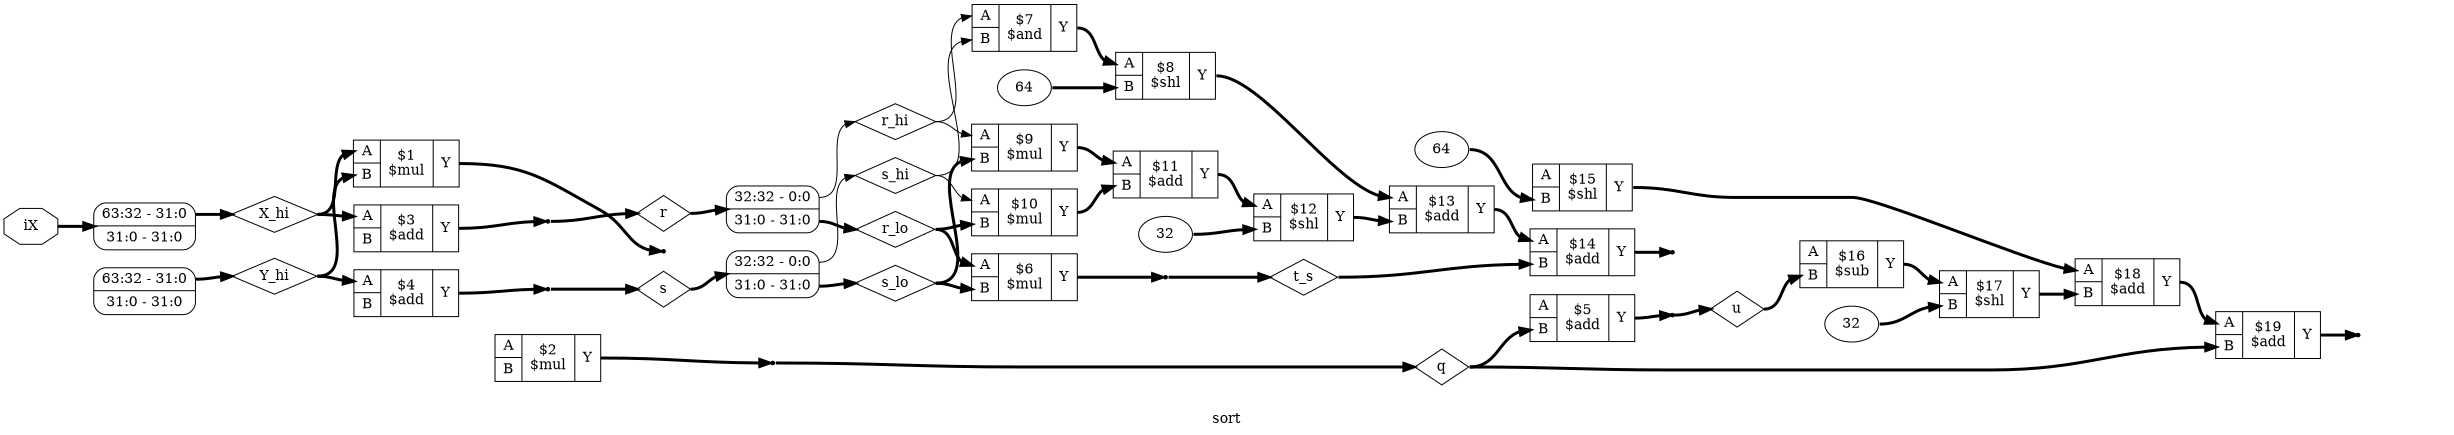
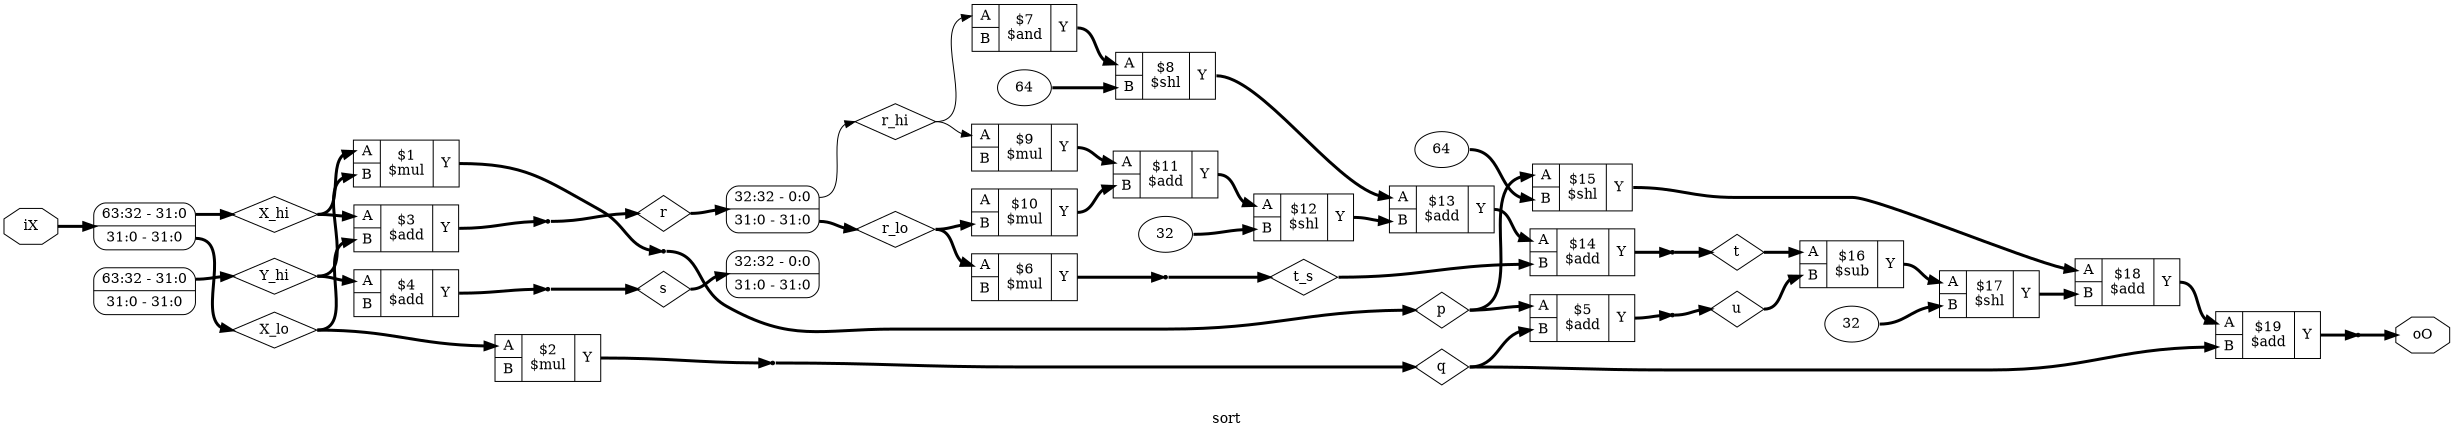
(895, 176) -> none
none -> (1737, 252)
(895, 283) -> none
none -> (1442, 310)
none -> (274, 330)
none -> (2423, 335)
